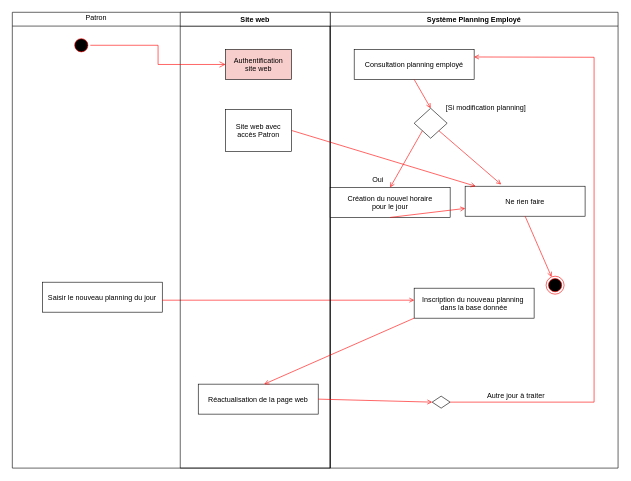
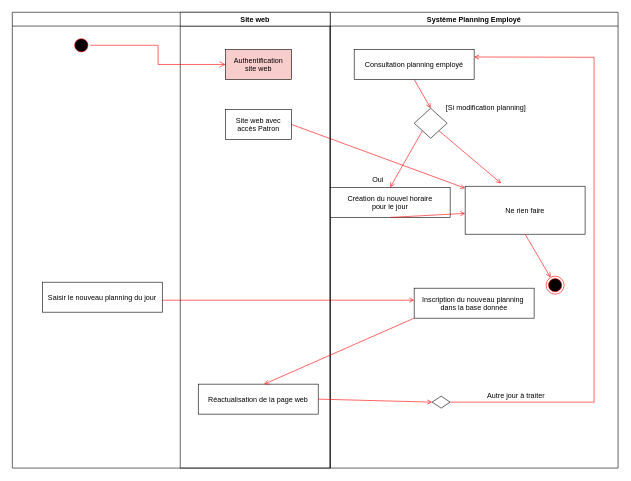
(96, 18) -> none
(259, 131) -> (259, 125)
(525, 201) -> (525, 210)
